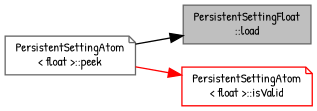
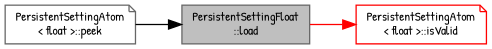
(152, 70) -> (326, 25)
